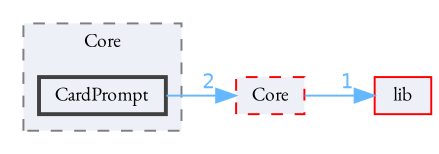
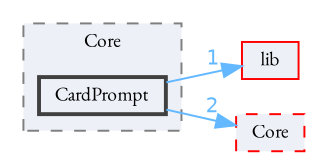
(330, 96) -> (194, 76)
